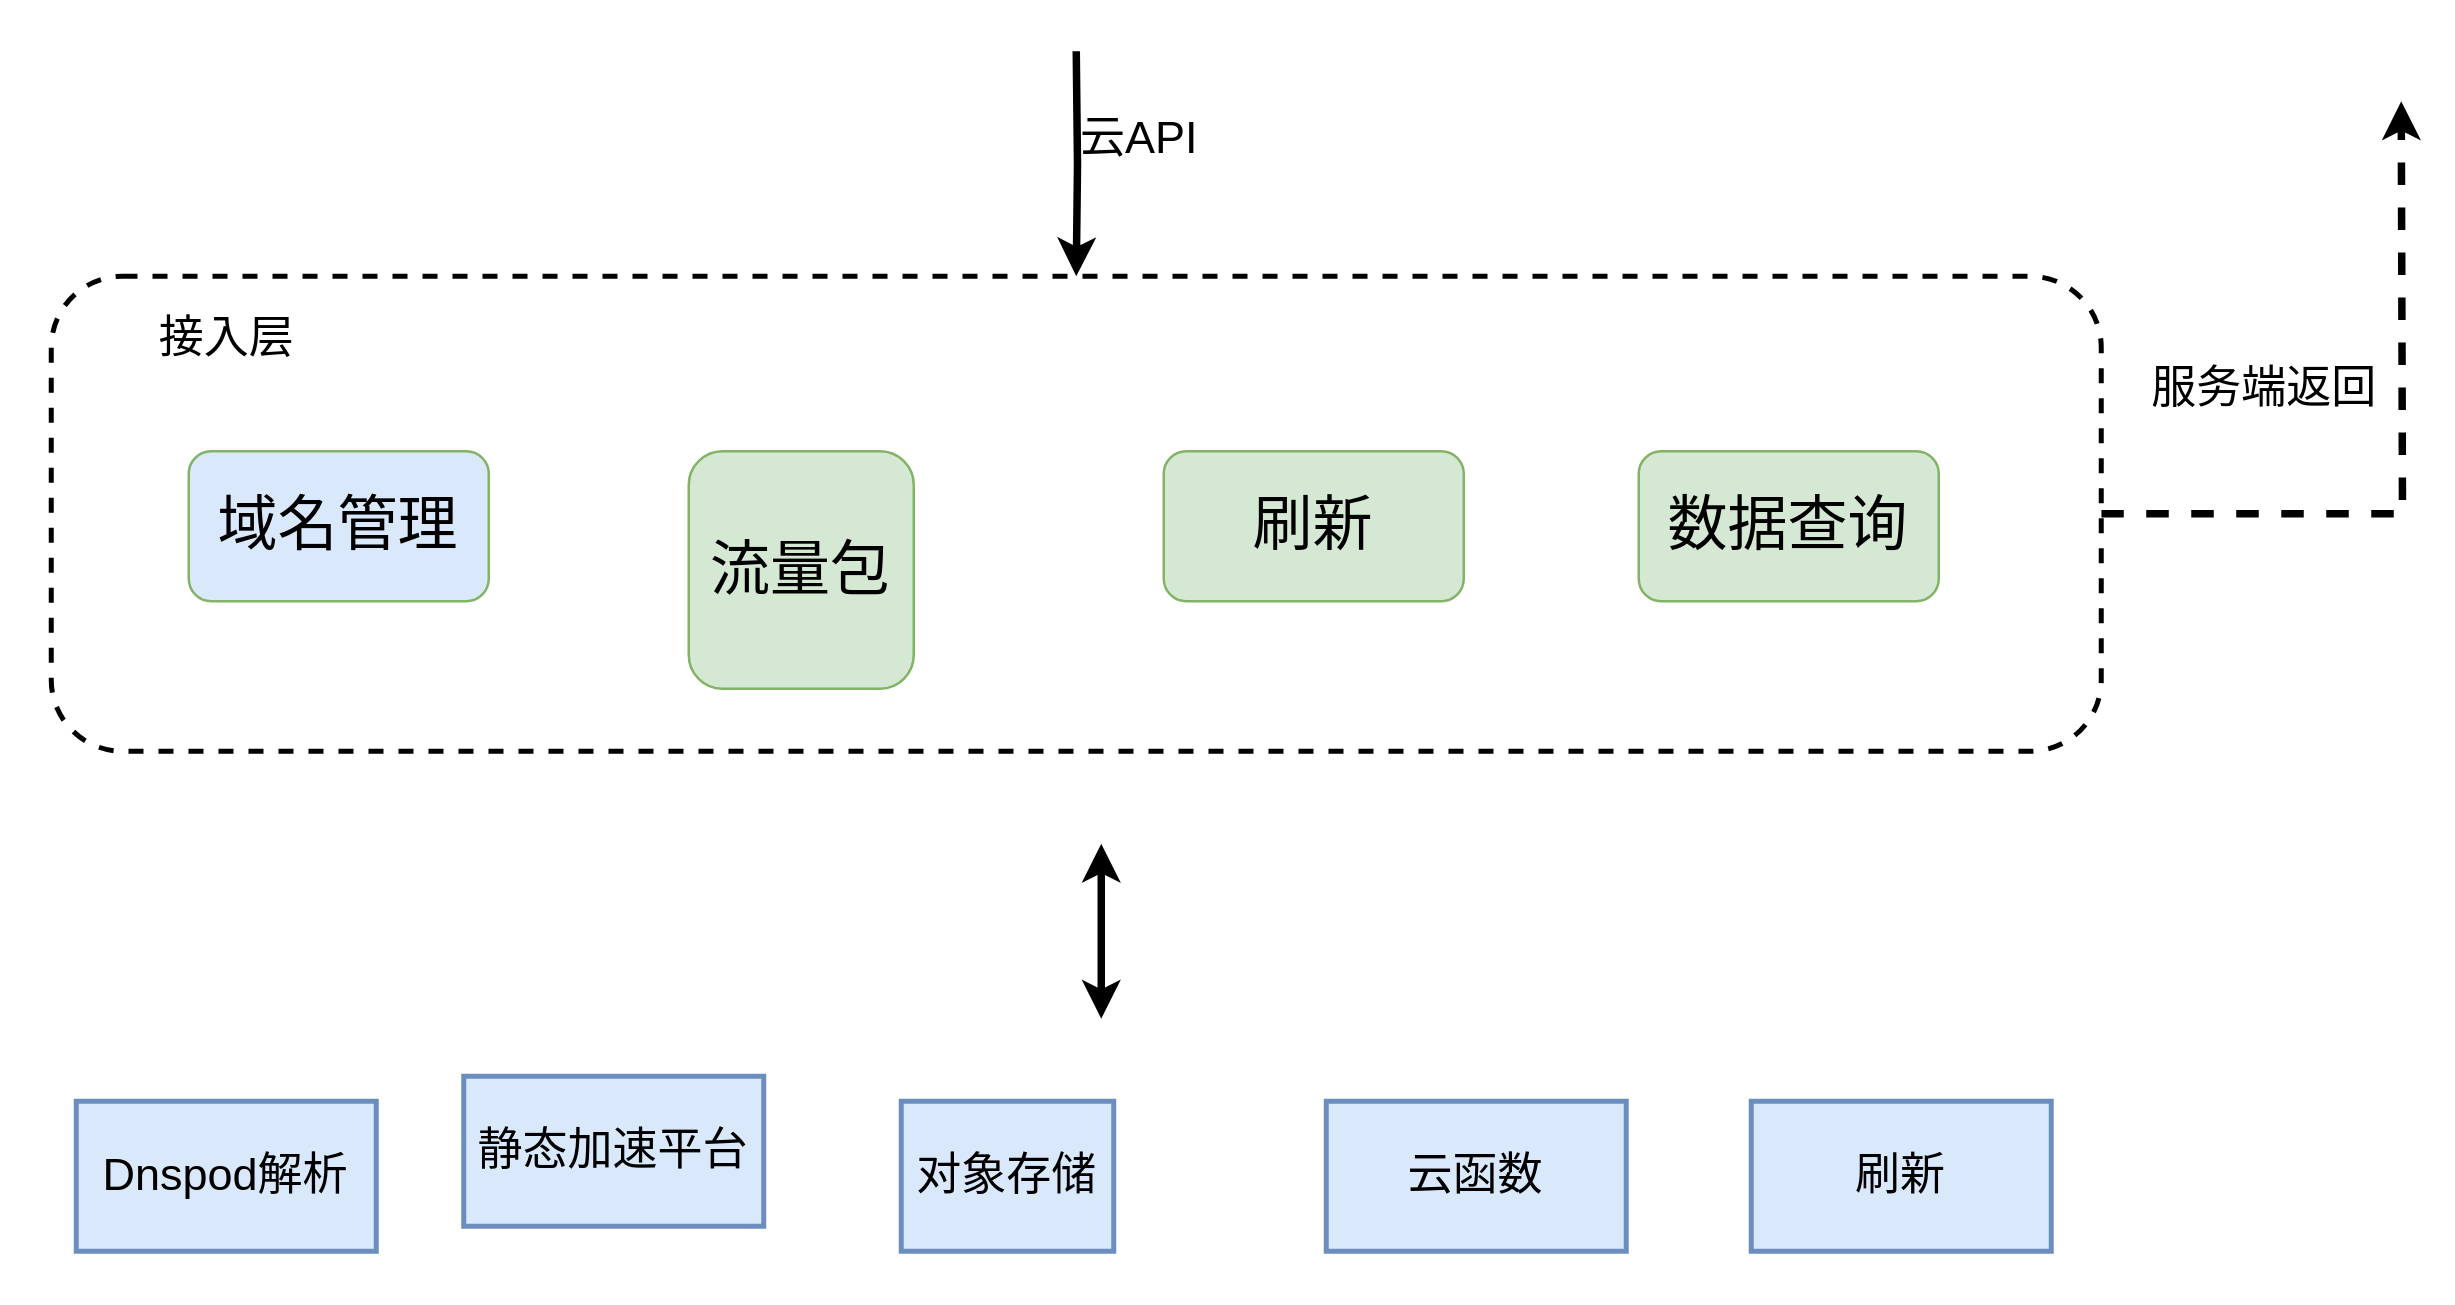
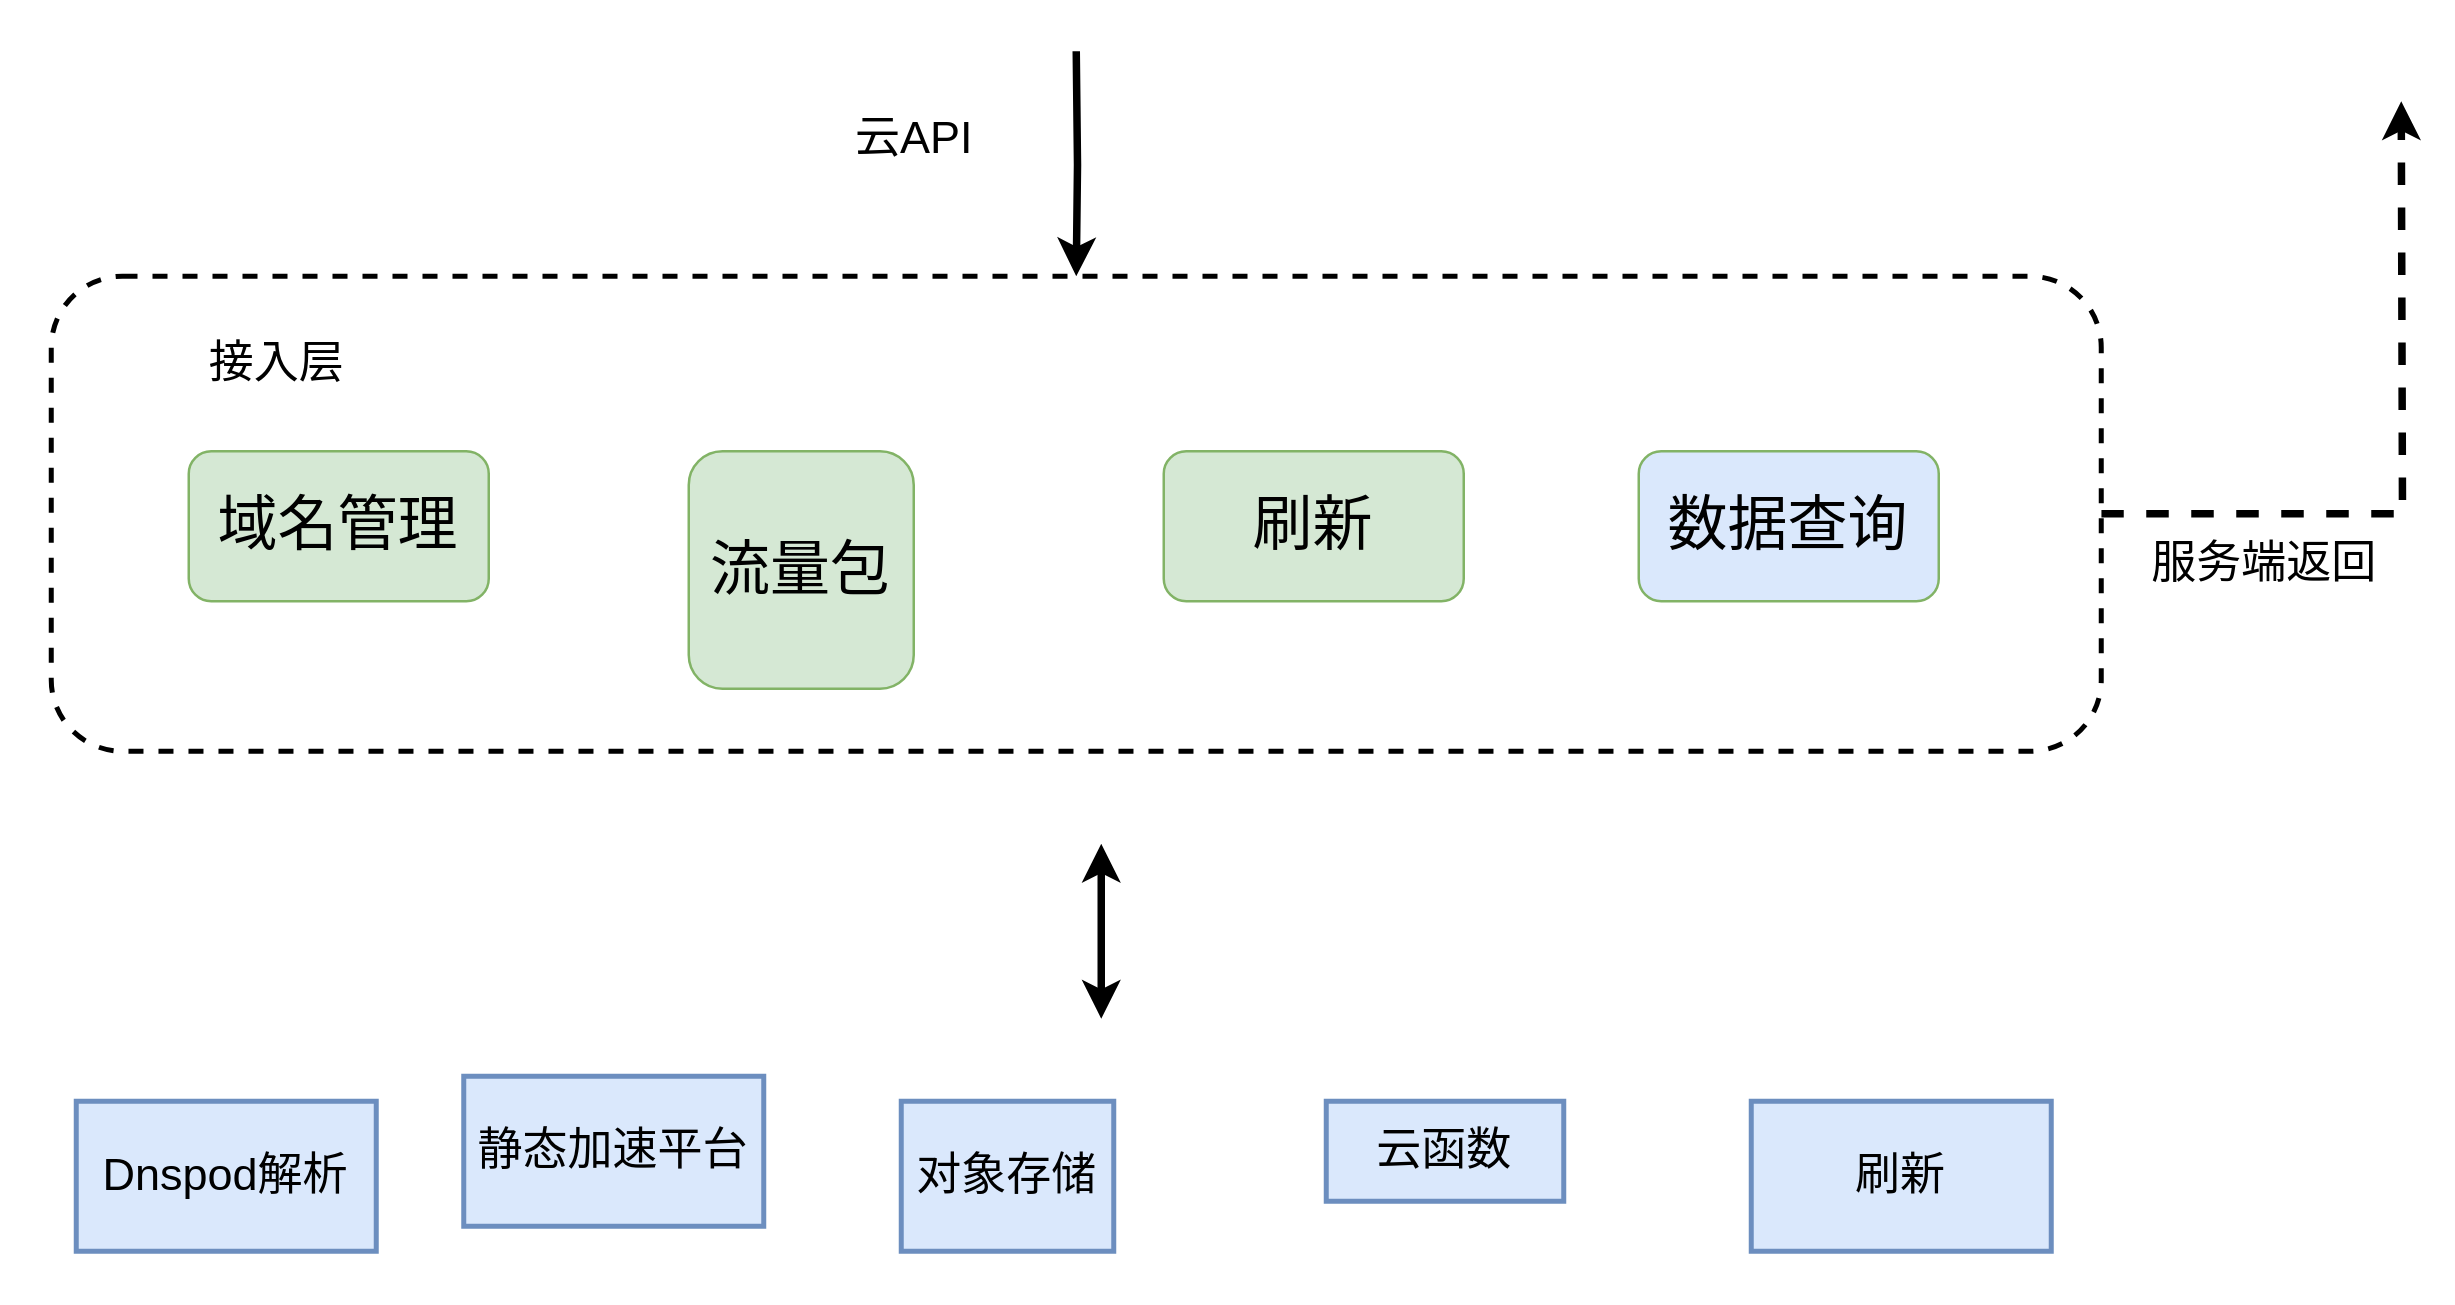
(1139, 139) -> (914, 139)
(226, 339) -> (276, 364)
(2264, 389) -> (2264, 564)
(339, 526) -> (339, 526)
(1789, 526) -> (1789, 526)
(1476, 1176) -> (1445, 1151)
